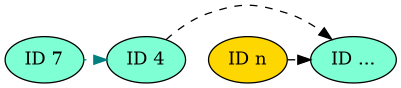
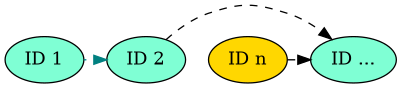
(44, 60) -> (44, 60)
(146, 60) -> (146, 60)
